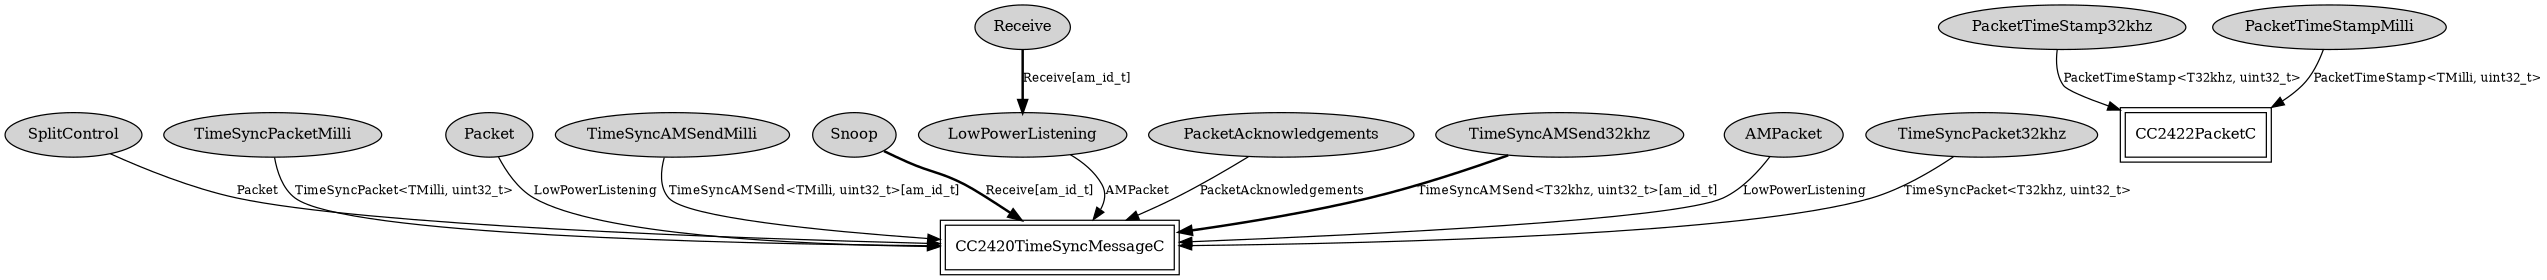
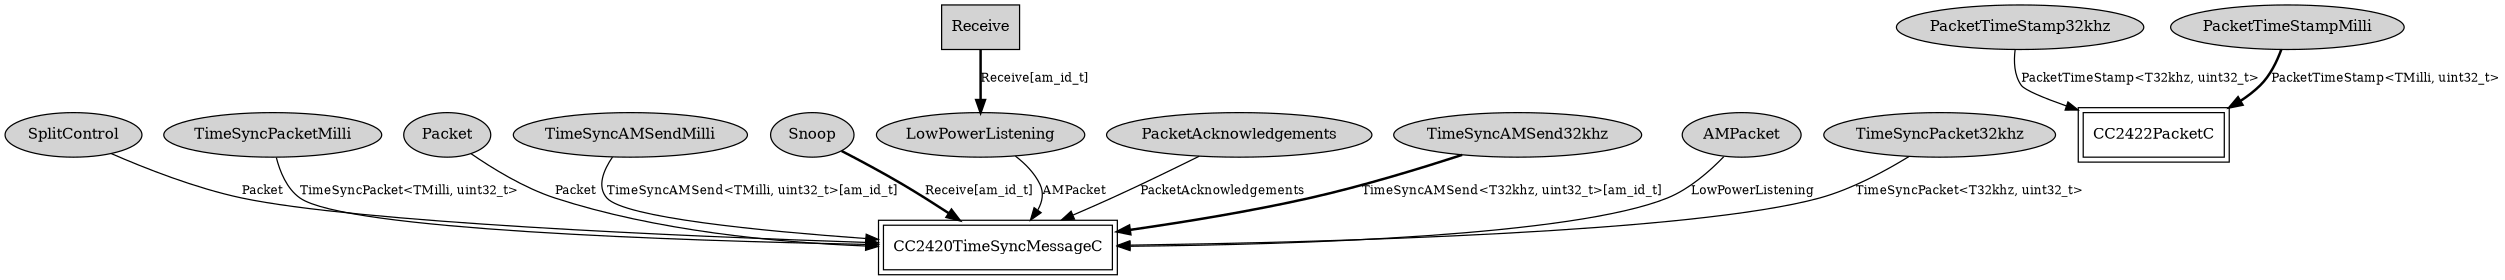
(1023, 27) -> (981, 27)
(2308, 79) -> (2266, 79)
(596, 191) -> (576, 191)
